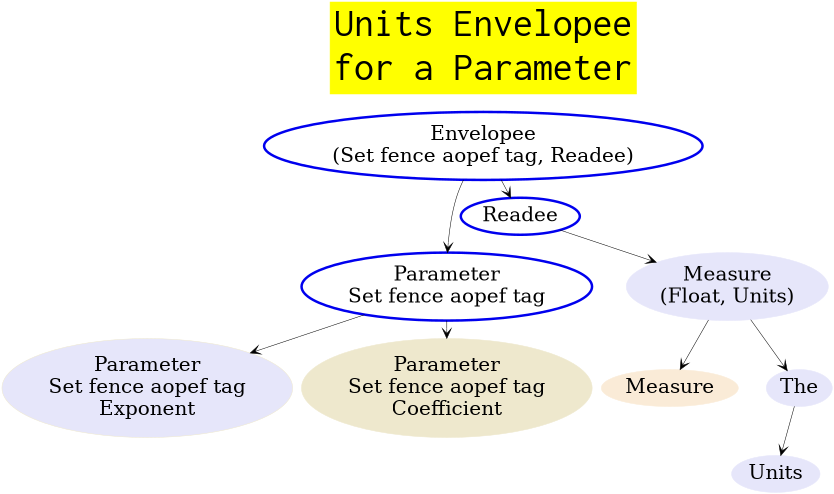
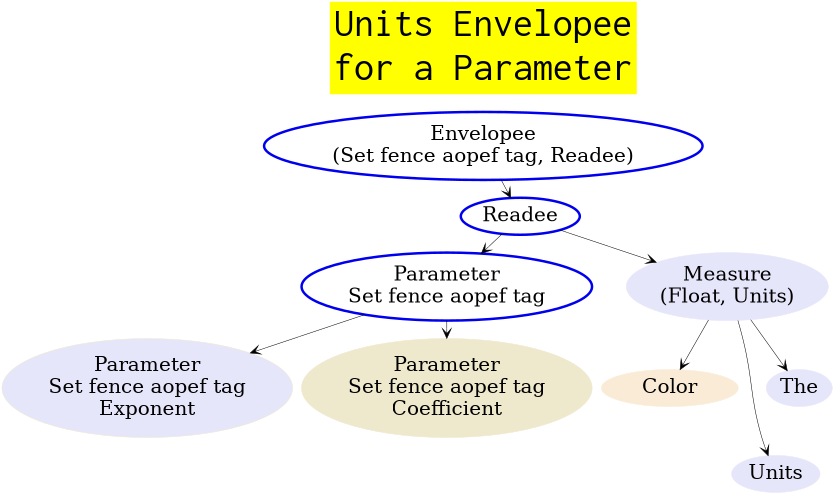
(453, 210) -> (495, 240)
(670, 388) -> (670, 388)
(789, 426) -> (751, 383)
